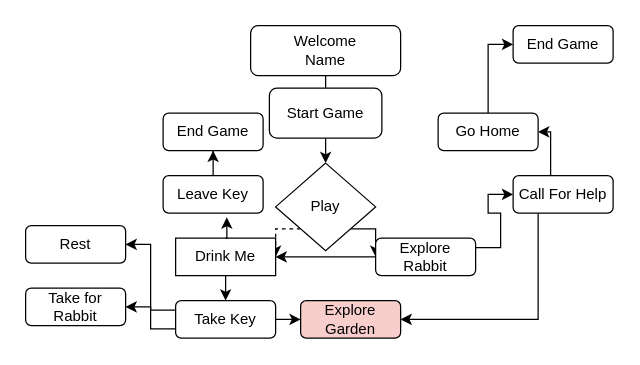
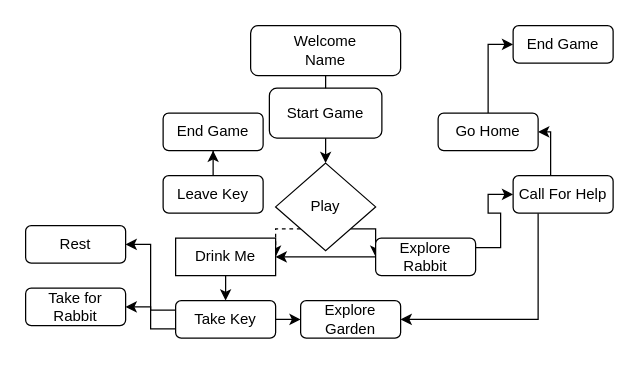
(227, 233) -> none
(351, 319) -> (351, 319)
